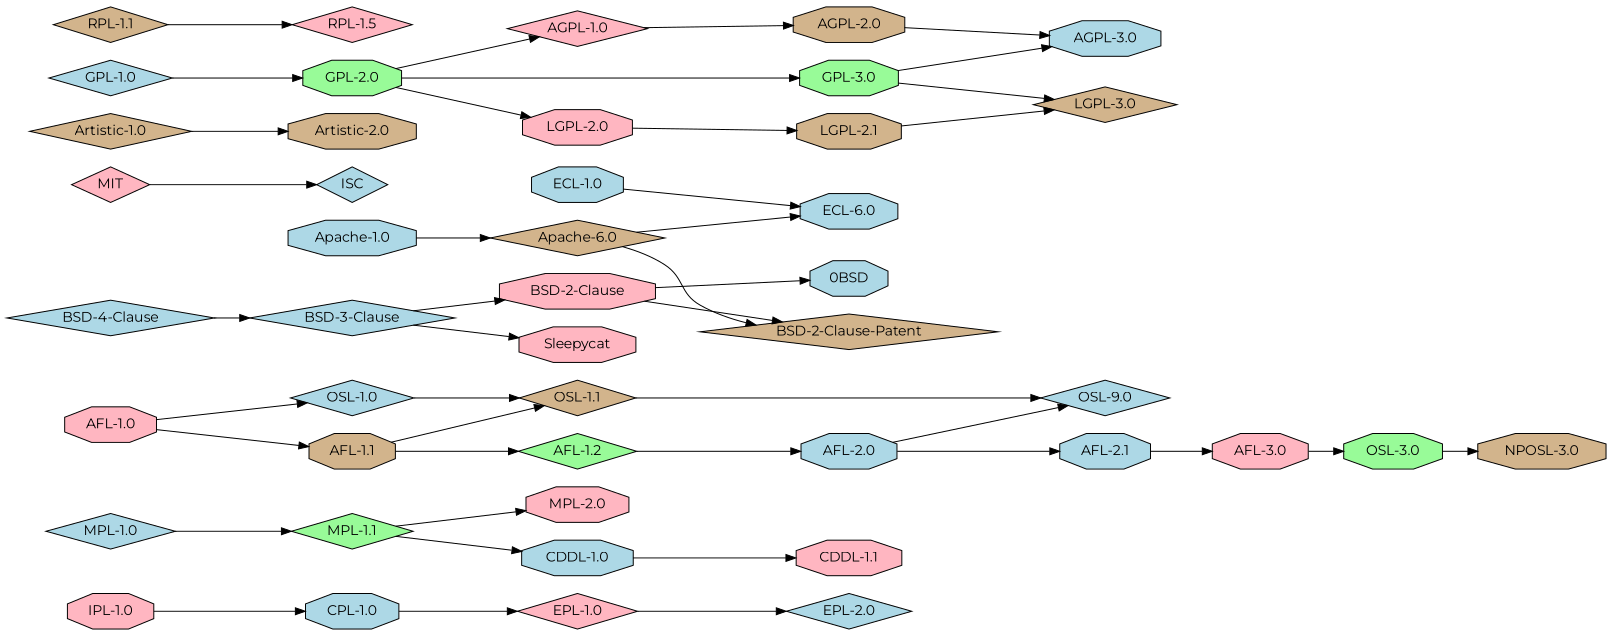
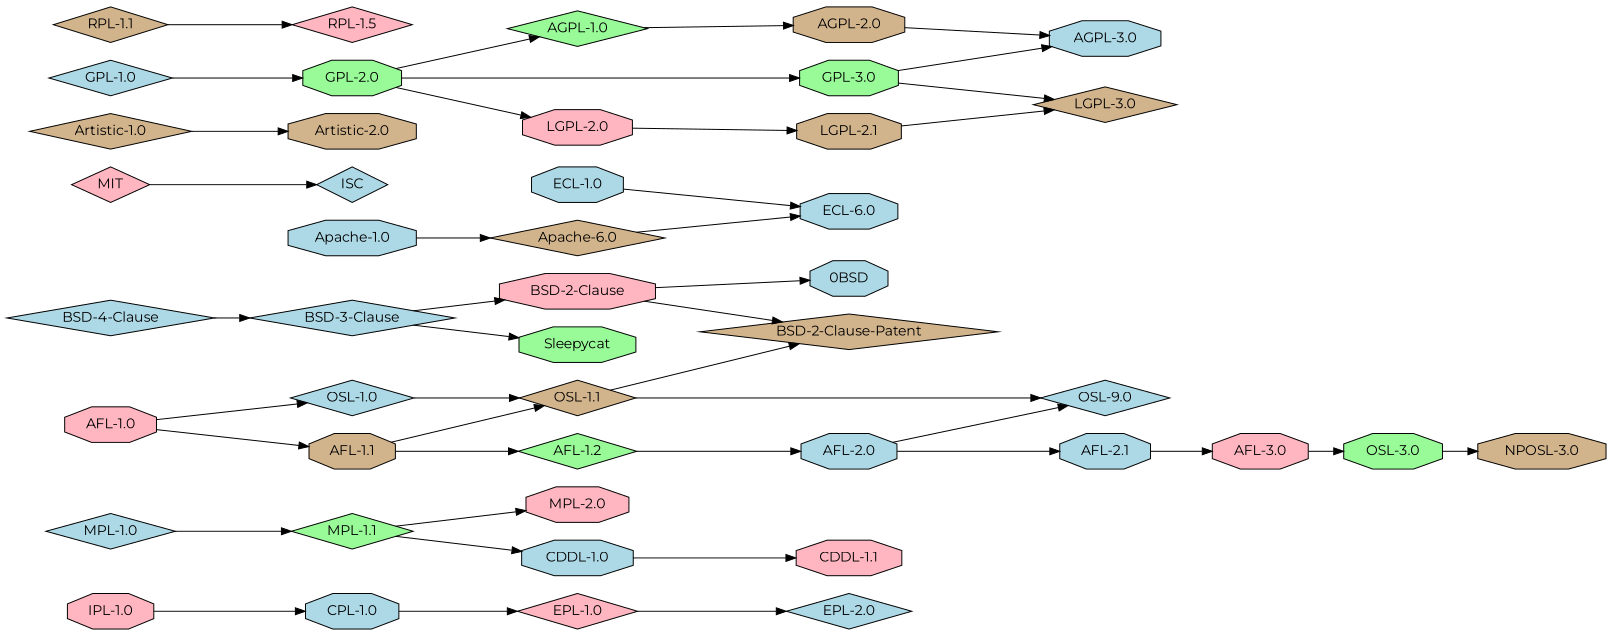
(577, 29) -> (577, 29)
(679, 280) -> (700, 368)
(577, 345) -> (577, 345)
